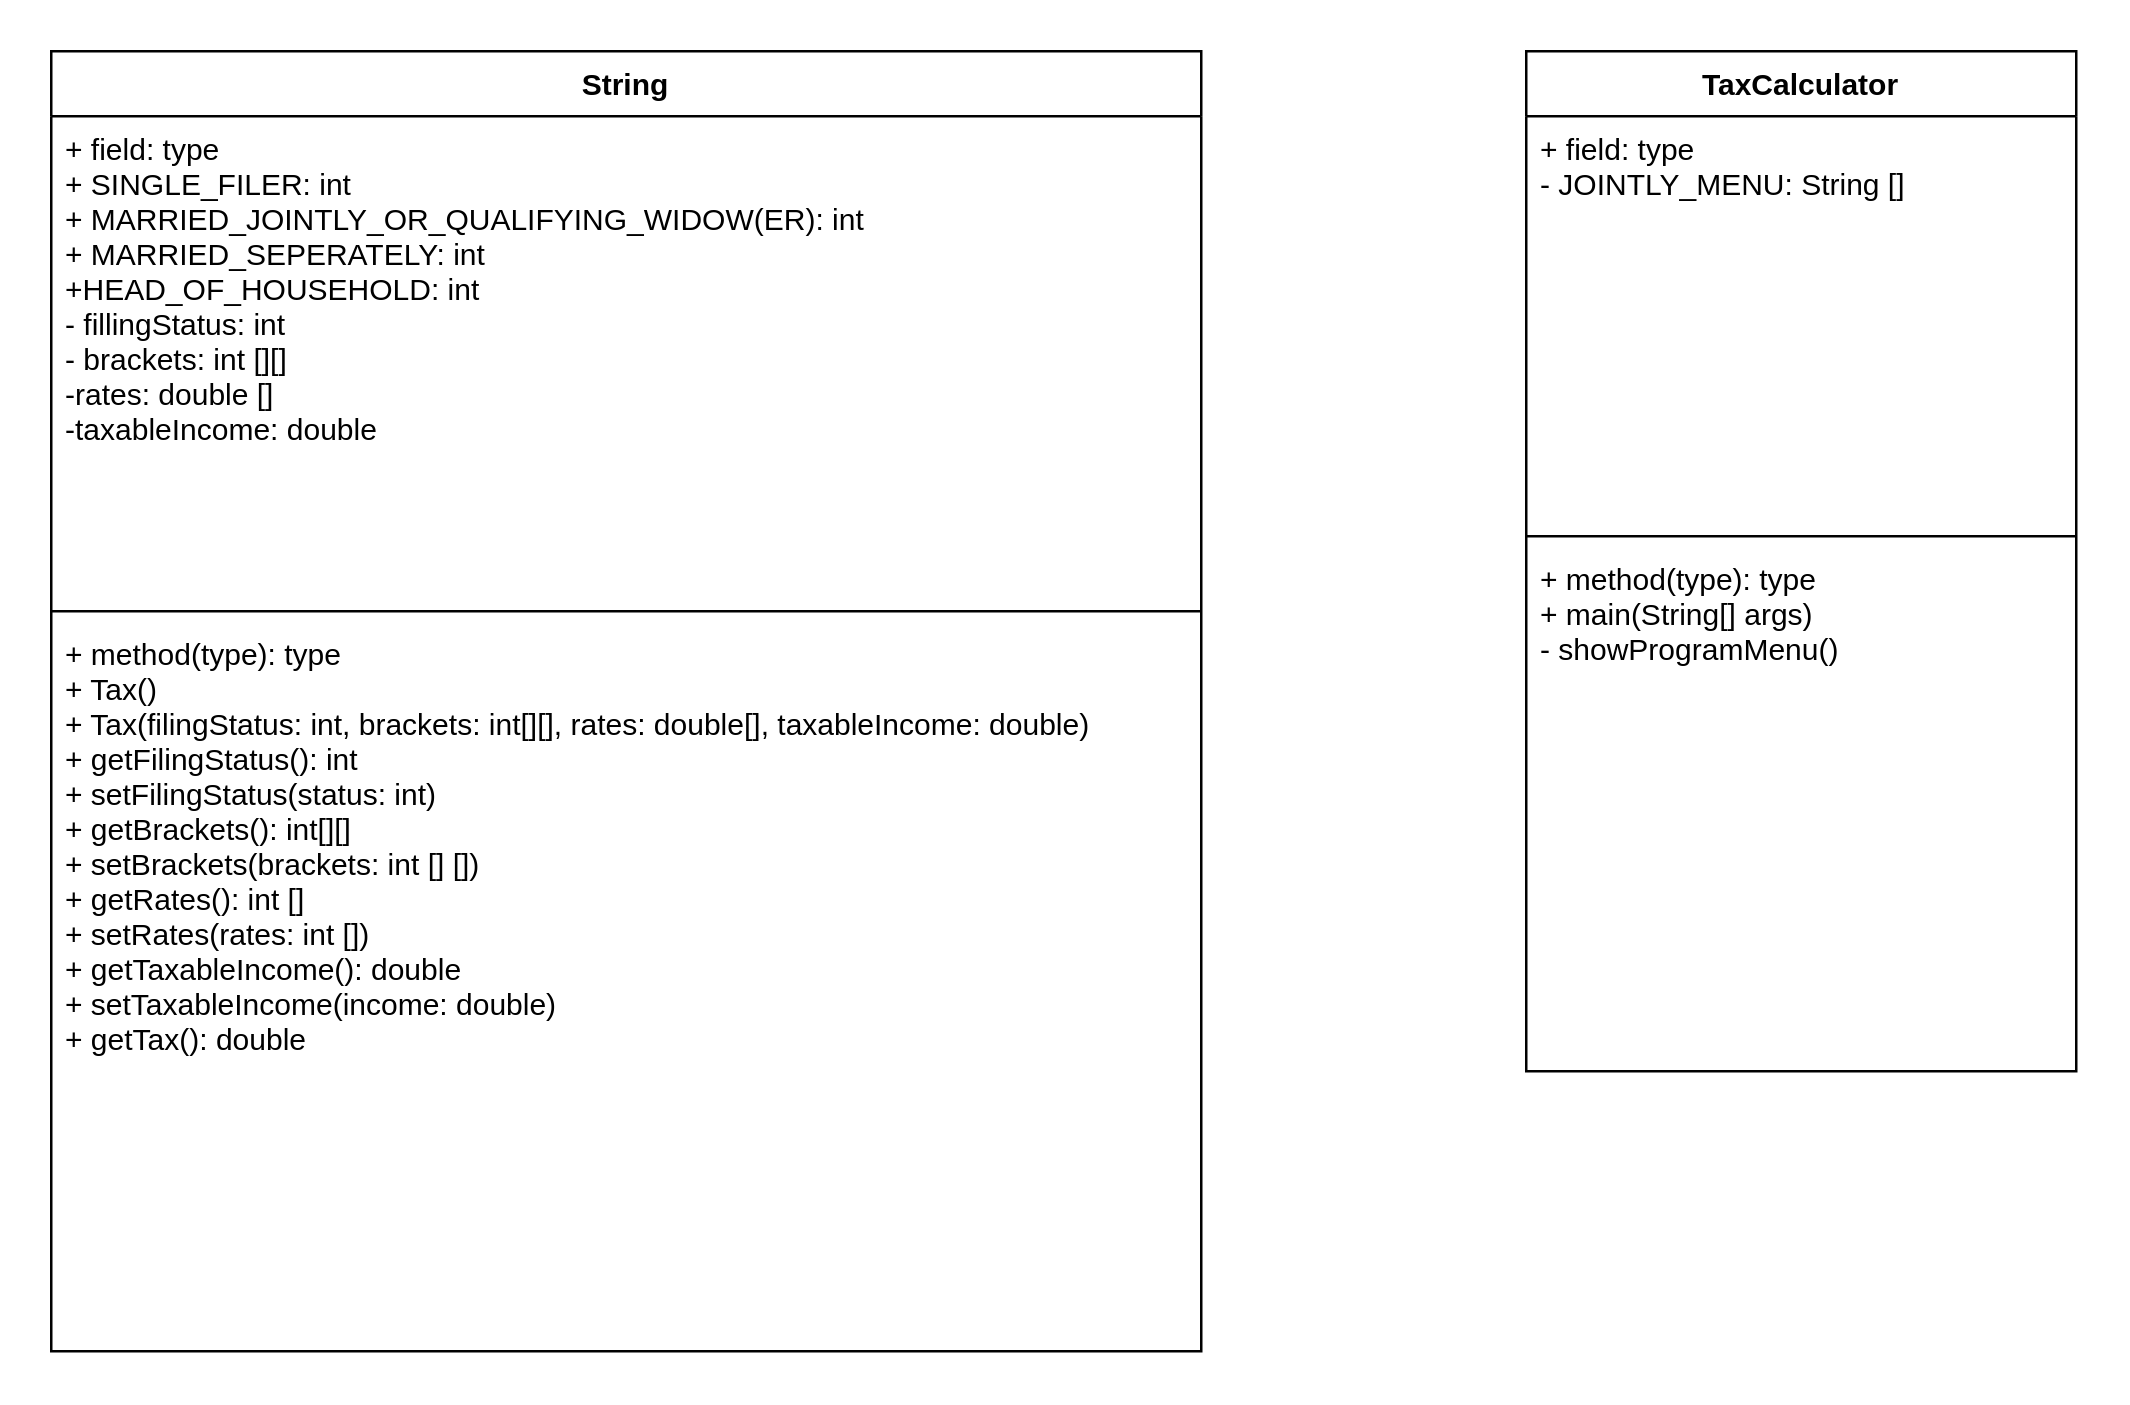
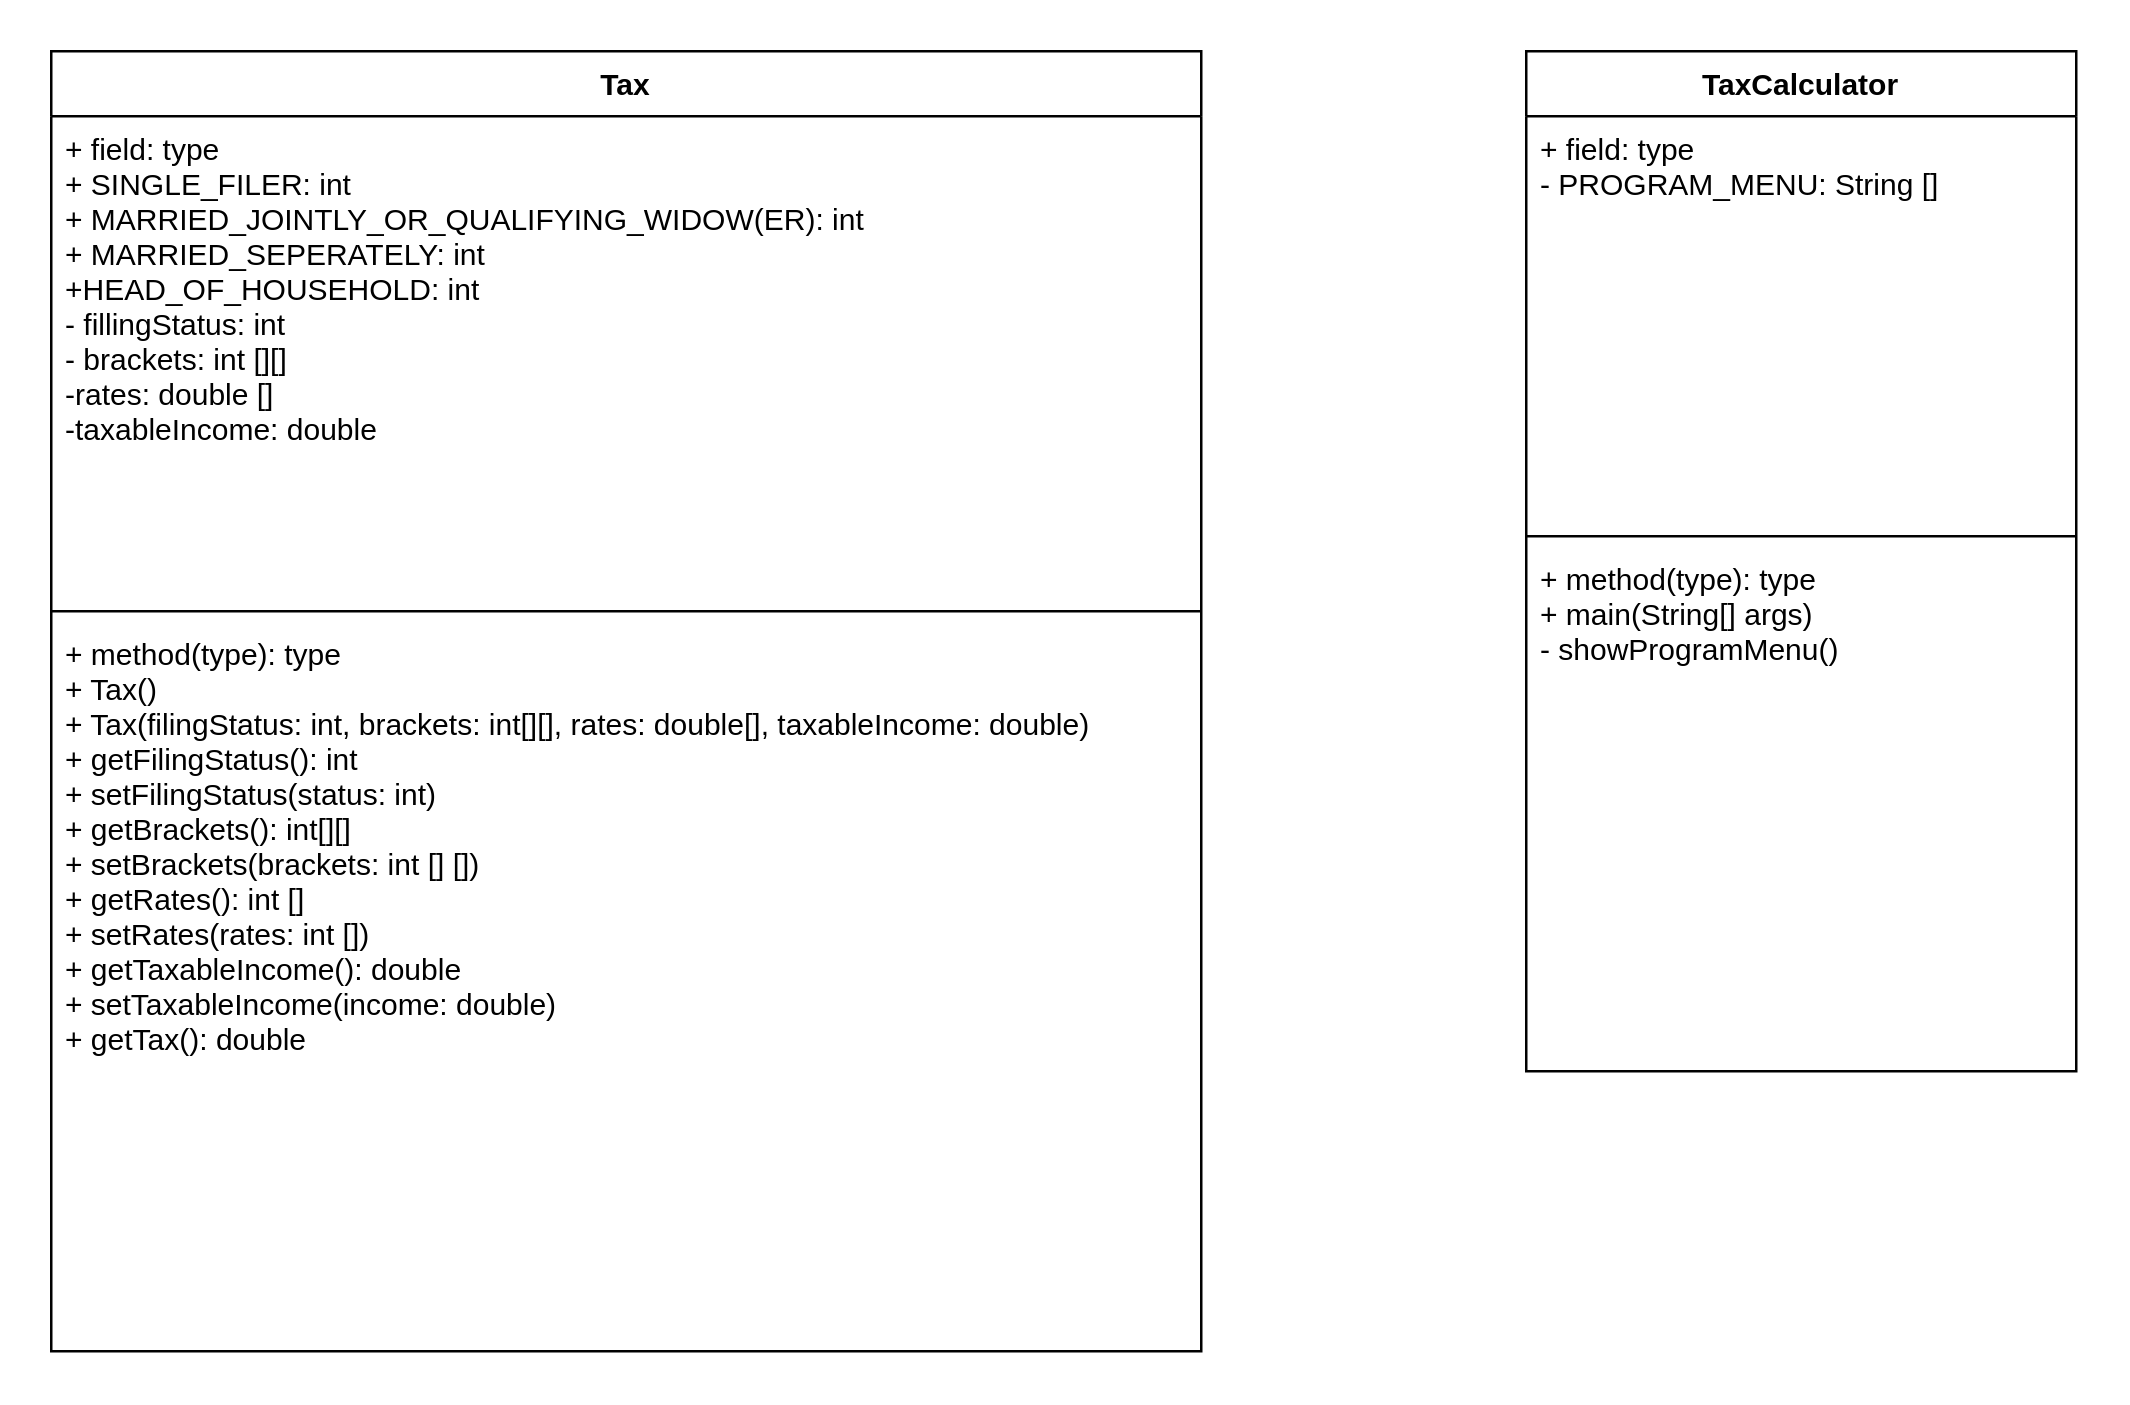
(625, 85) -> (625, 85)
(1630, 150) -> (1630, 150)
